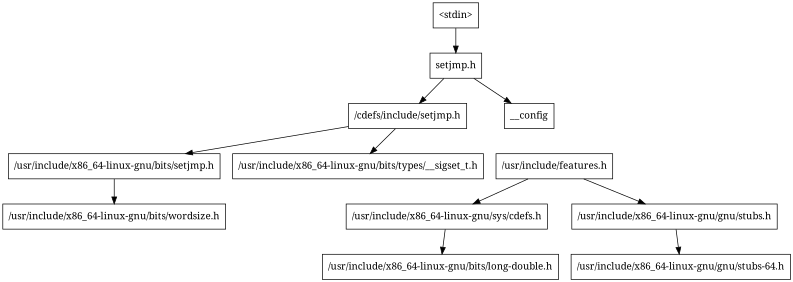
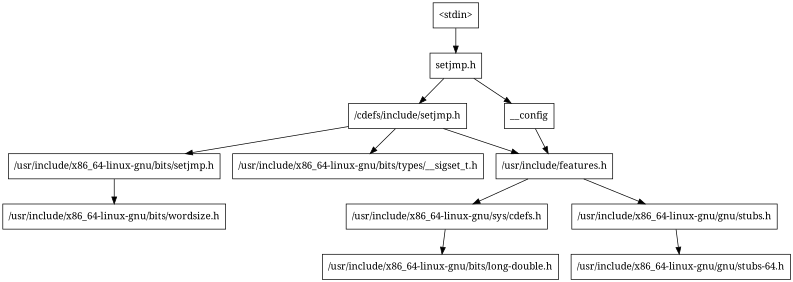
none -> (540, 138)
none -> (477, 140)
